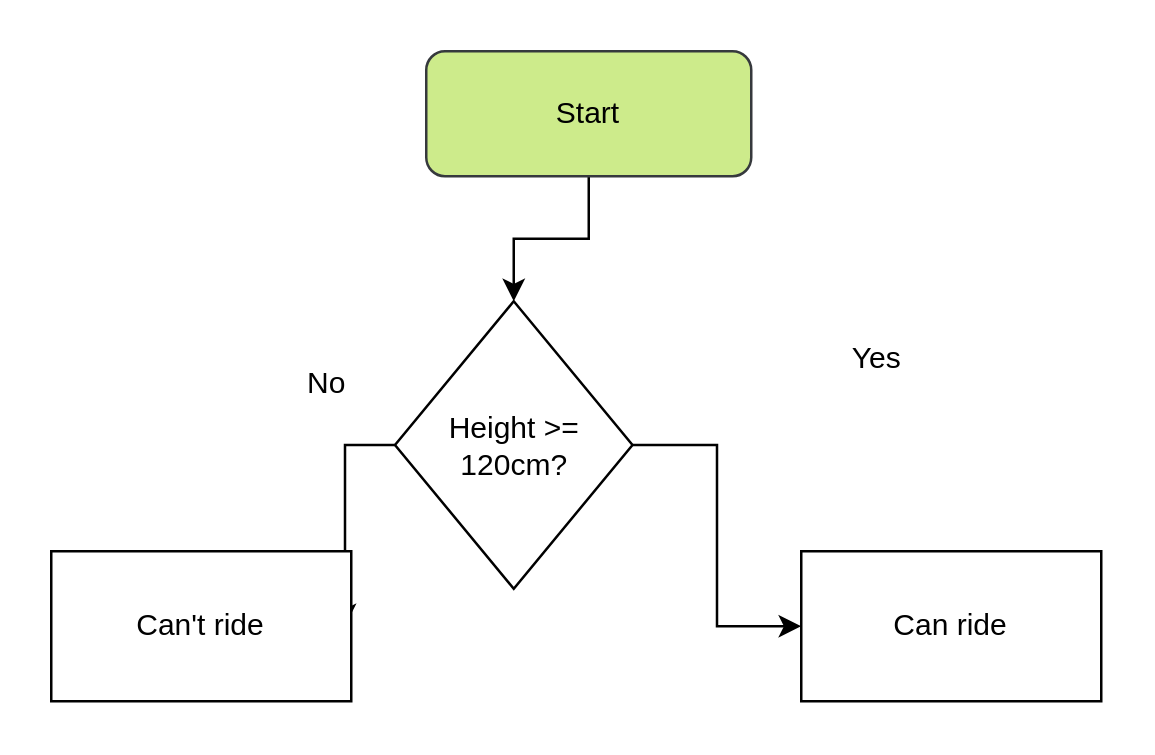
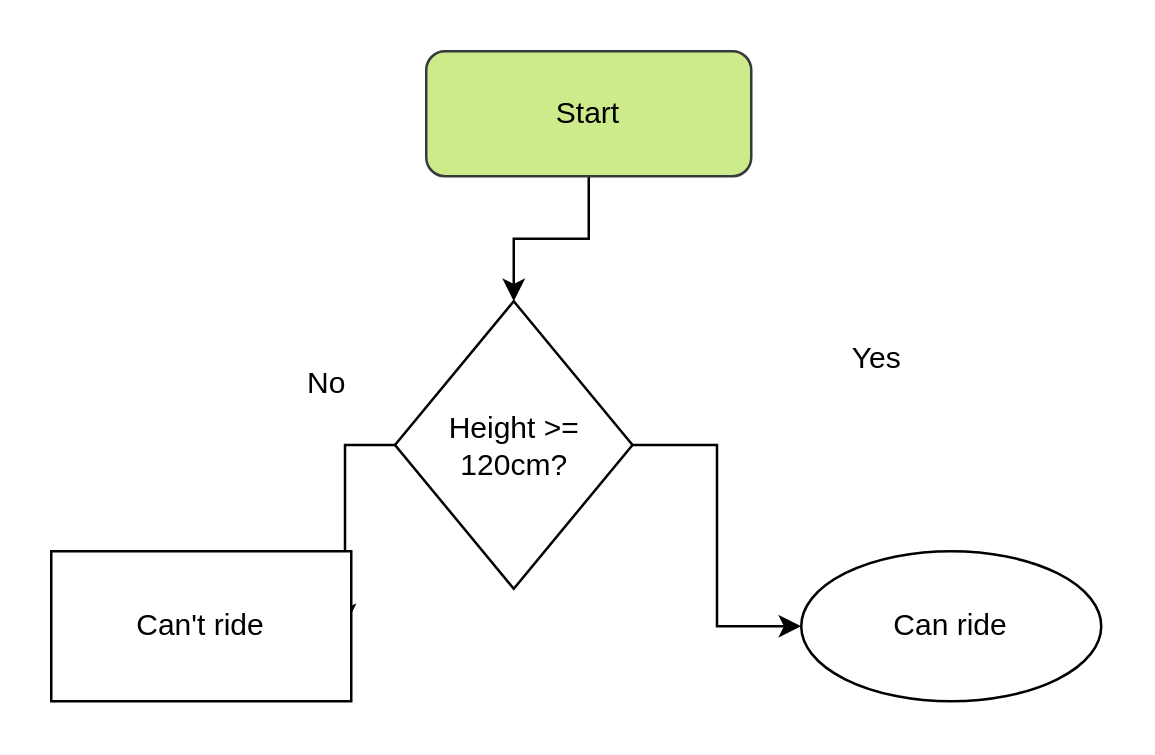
(951, 626) -> (951, 626)
